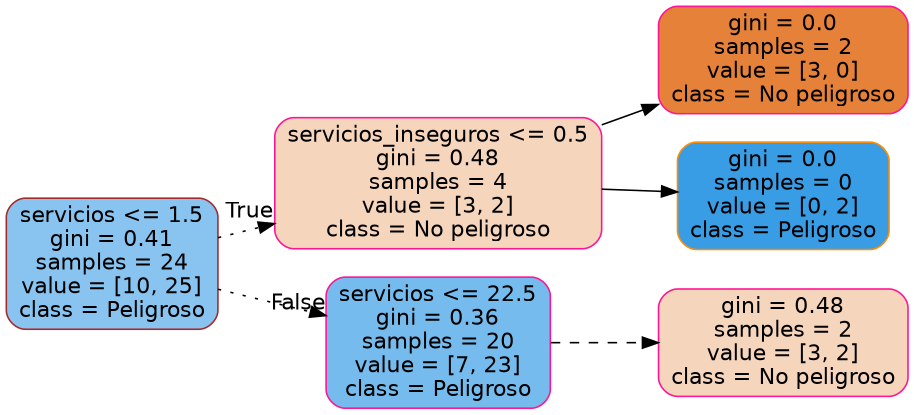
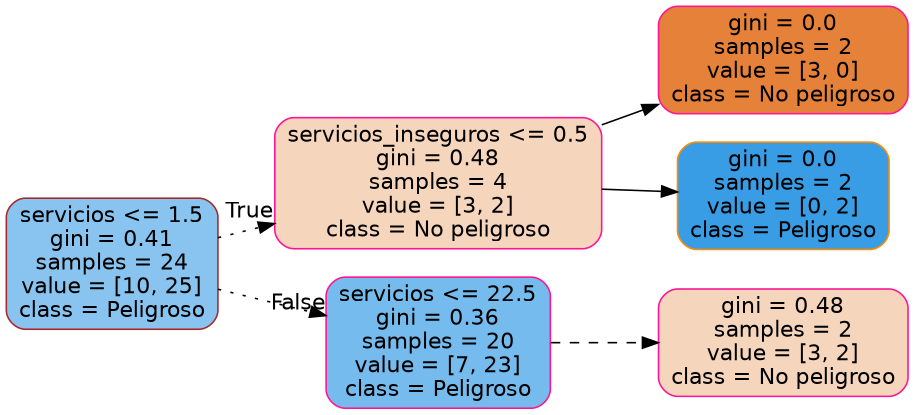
(783, 196) -> (783, 196)
